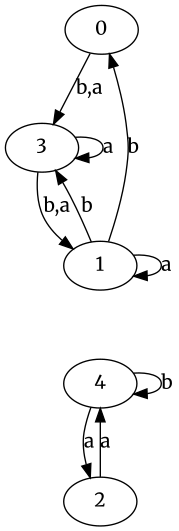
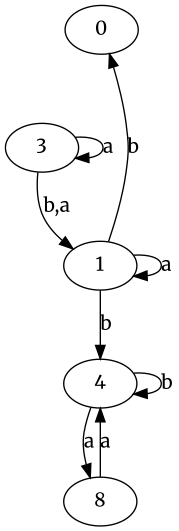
(75, 83) -> none
(78, 212) -> (100, 318)
(100, 502) -> (100, 502)
